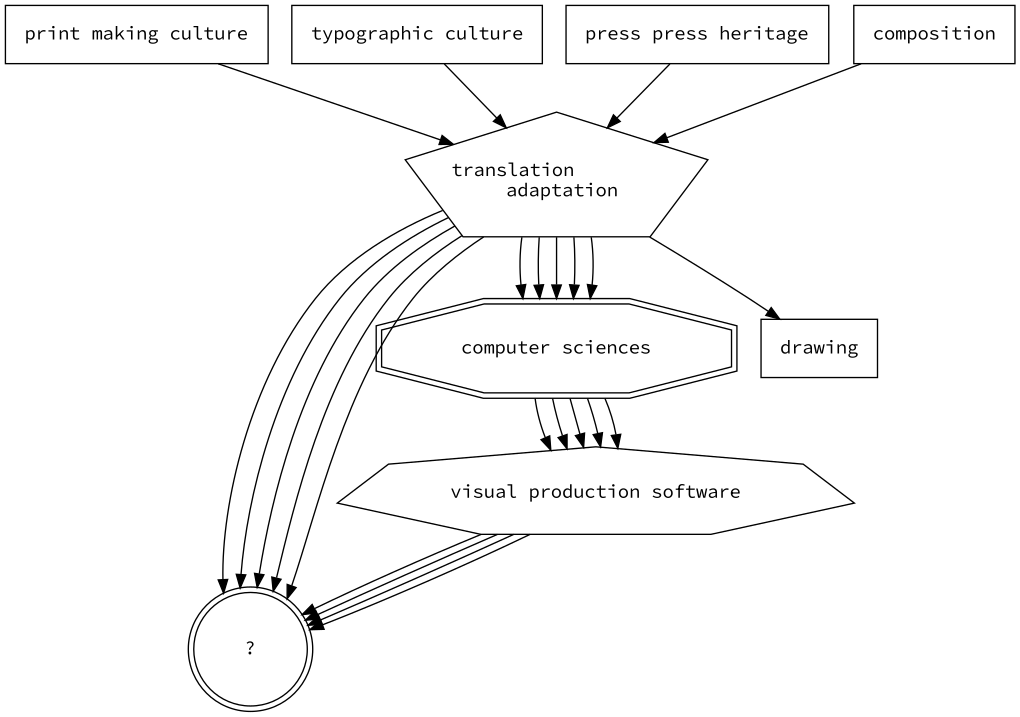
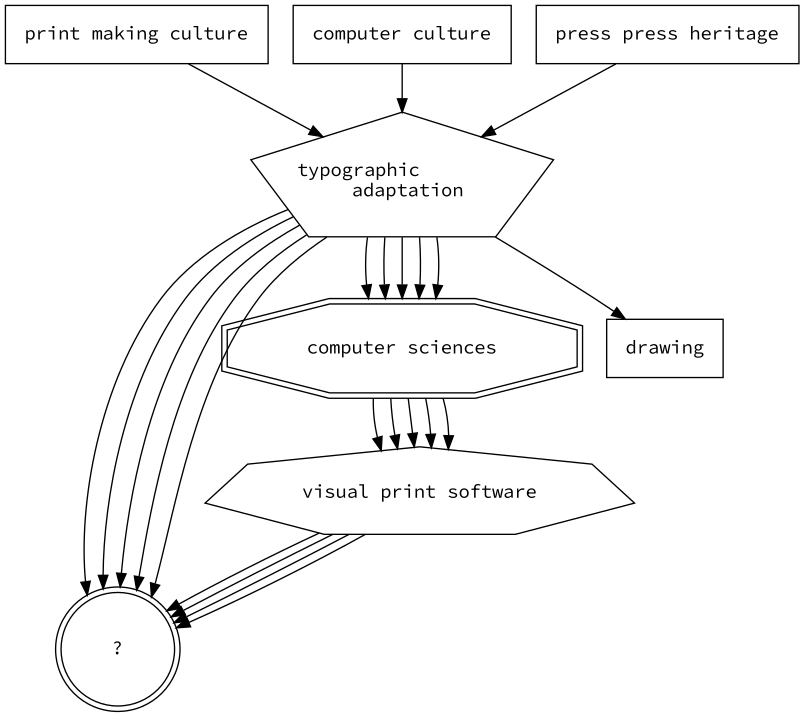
(417, 35) -> (402, 35)
(934, 35) -> none
(557, 181) -> (402, 181)
(596, 493) -> (420, 493)
